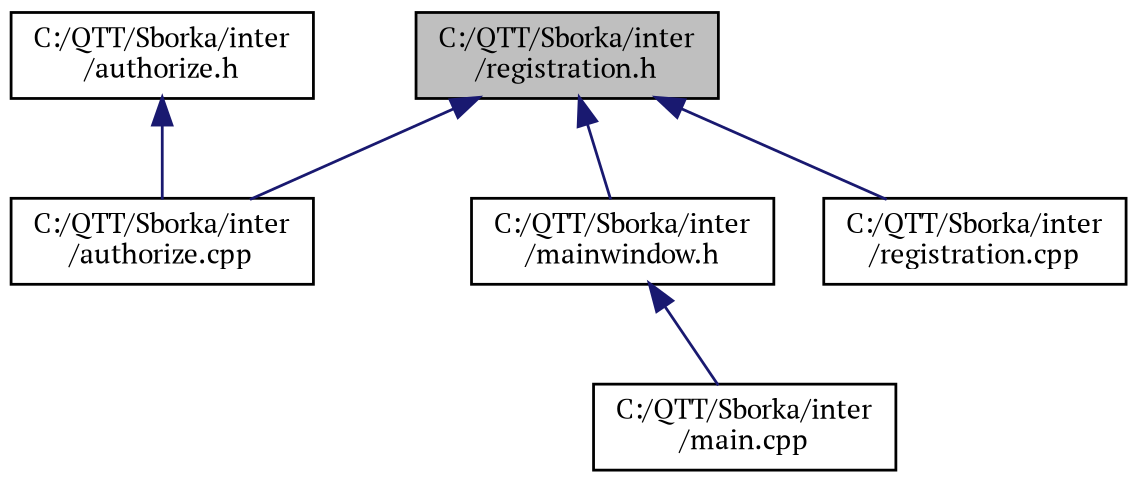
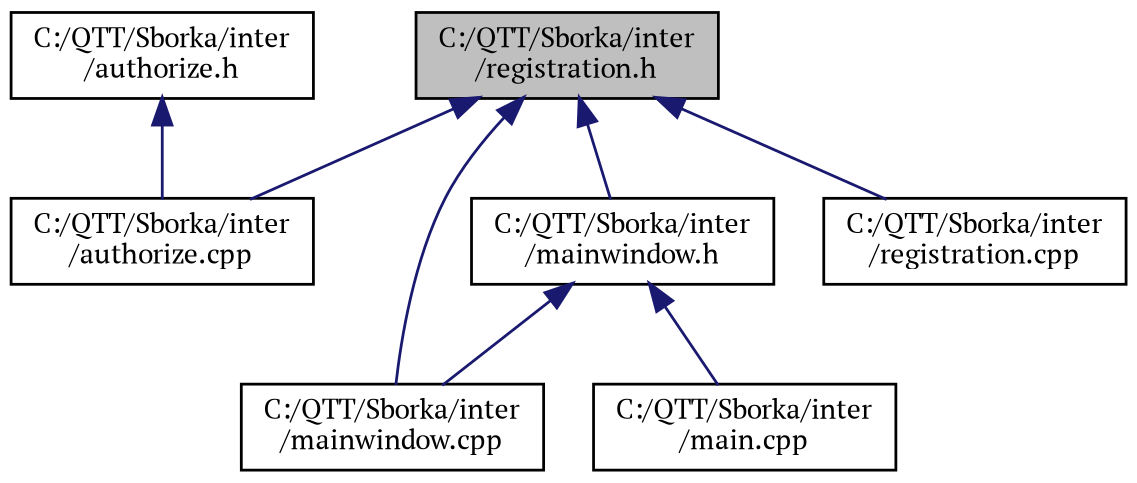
none -> (392, 427)
